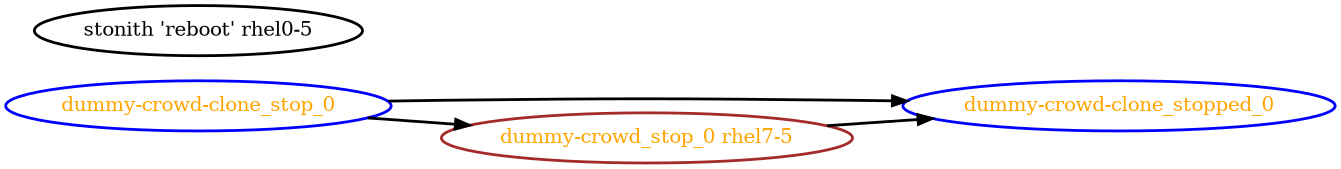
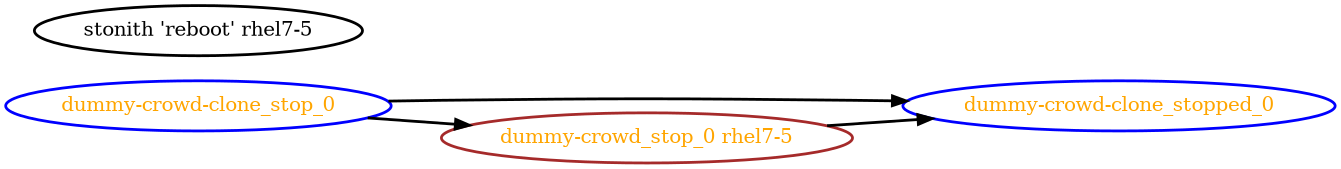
(198, 31) -> (198, 31)
